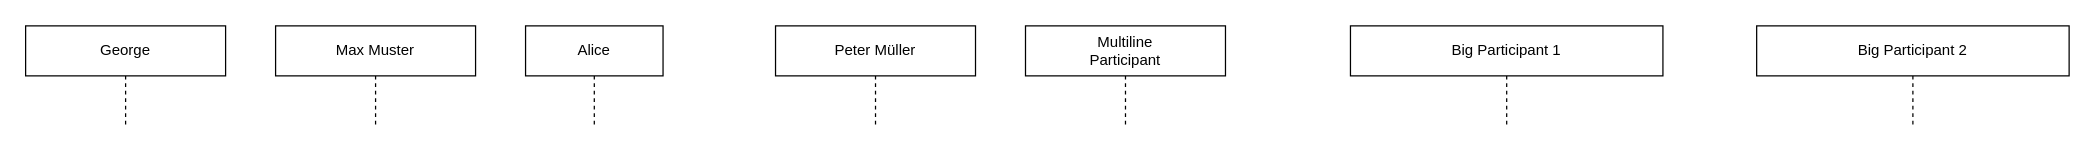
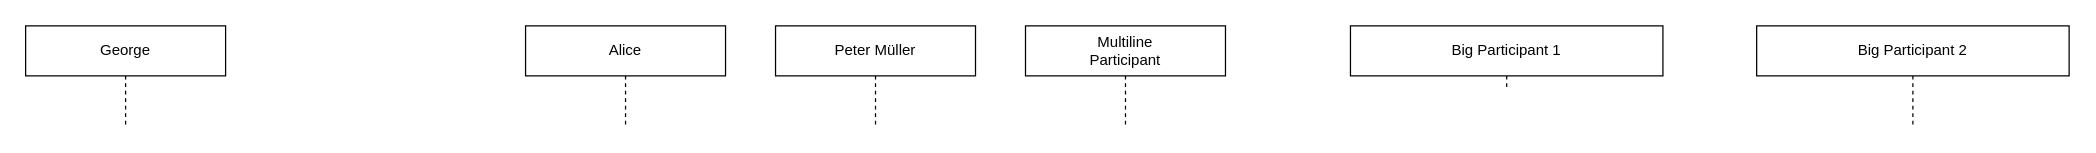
(376, 76) -> none
(594, 76) -> (626, 76)
(1507, 76) -> (1507, 57)
